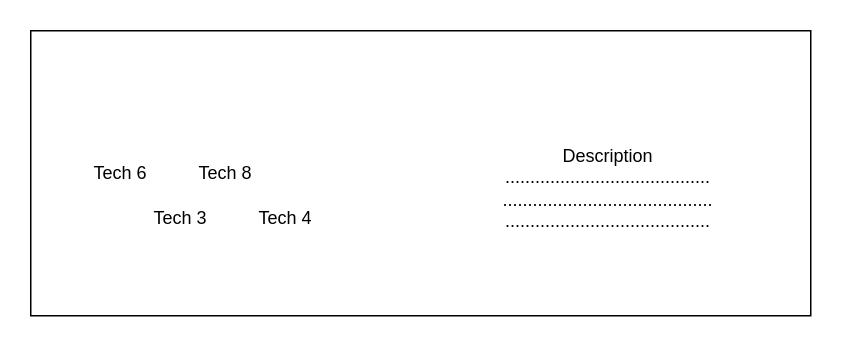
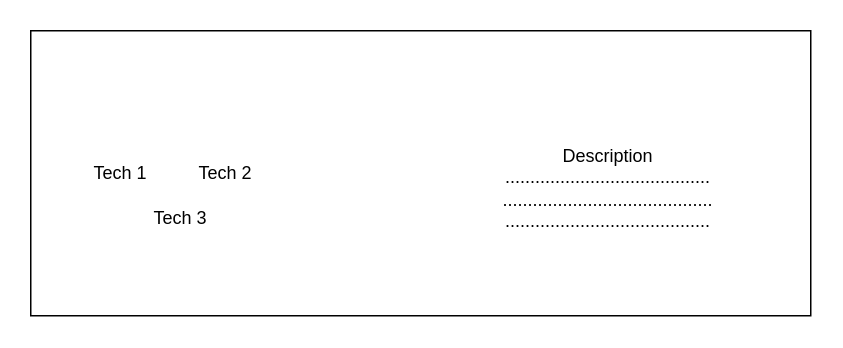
(121, 173) -> (121, 173)
(226, 173) -> (226, 173)
(286, 218) -> none
